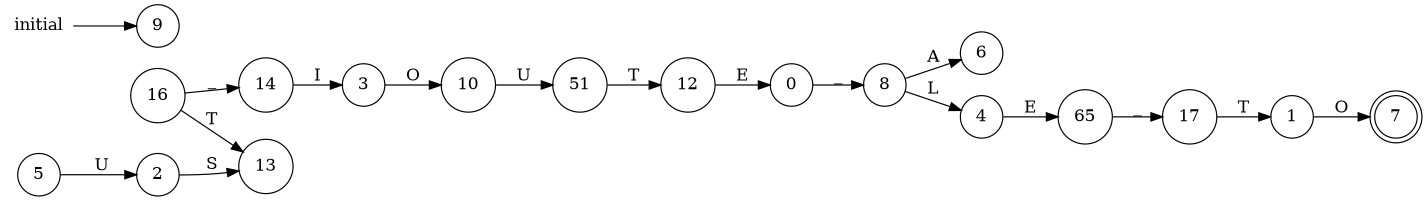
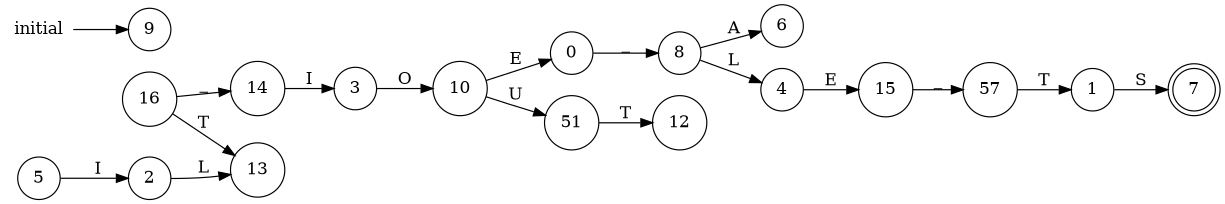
(737, 85) -> (513, 72)
(1342, 108) -> (1141, 81)
(1085, 117) -> (886, 90)
(1190, 117) -> (990, 90)
(212, 165) -> (204, 168)
(102, 166) -> (98, 169)
